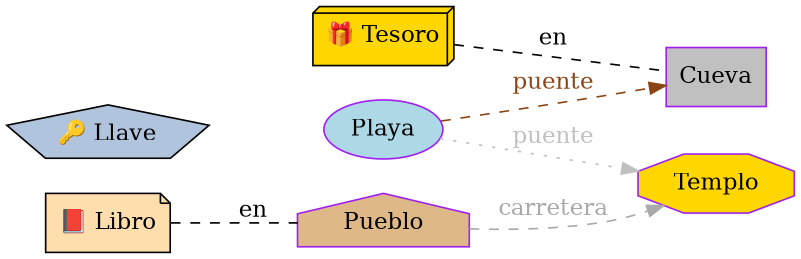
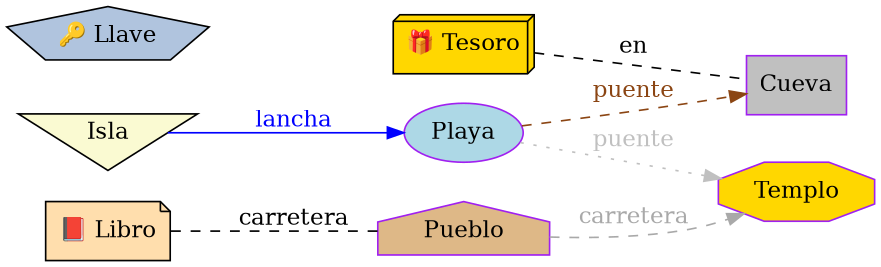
none -> (108, 133)
(254, 211) -> (294, 219)
